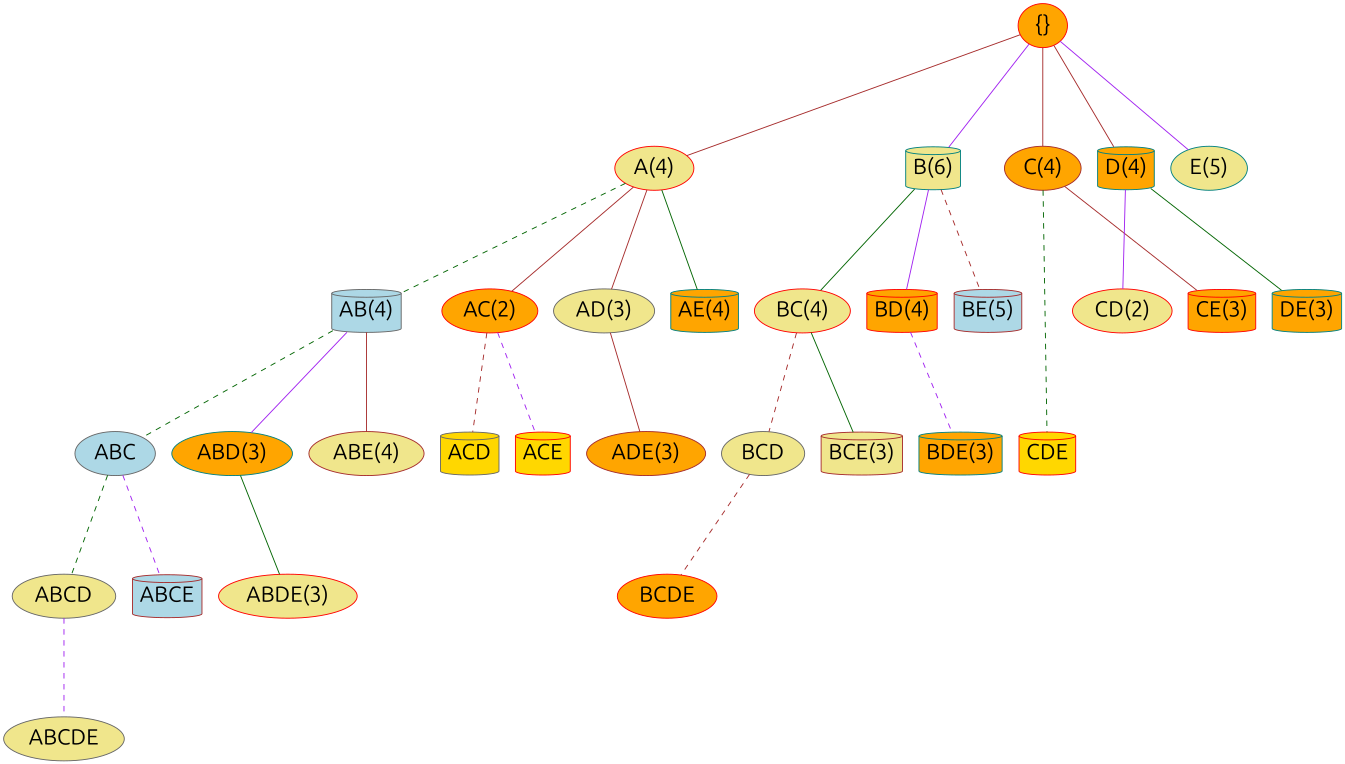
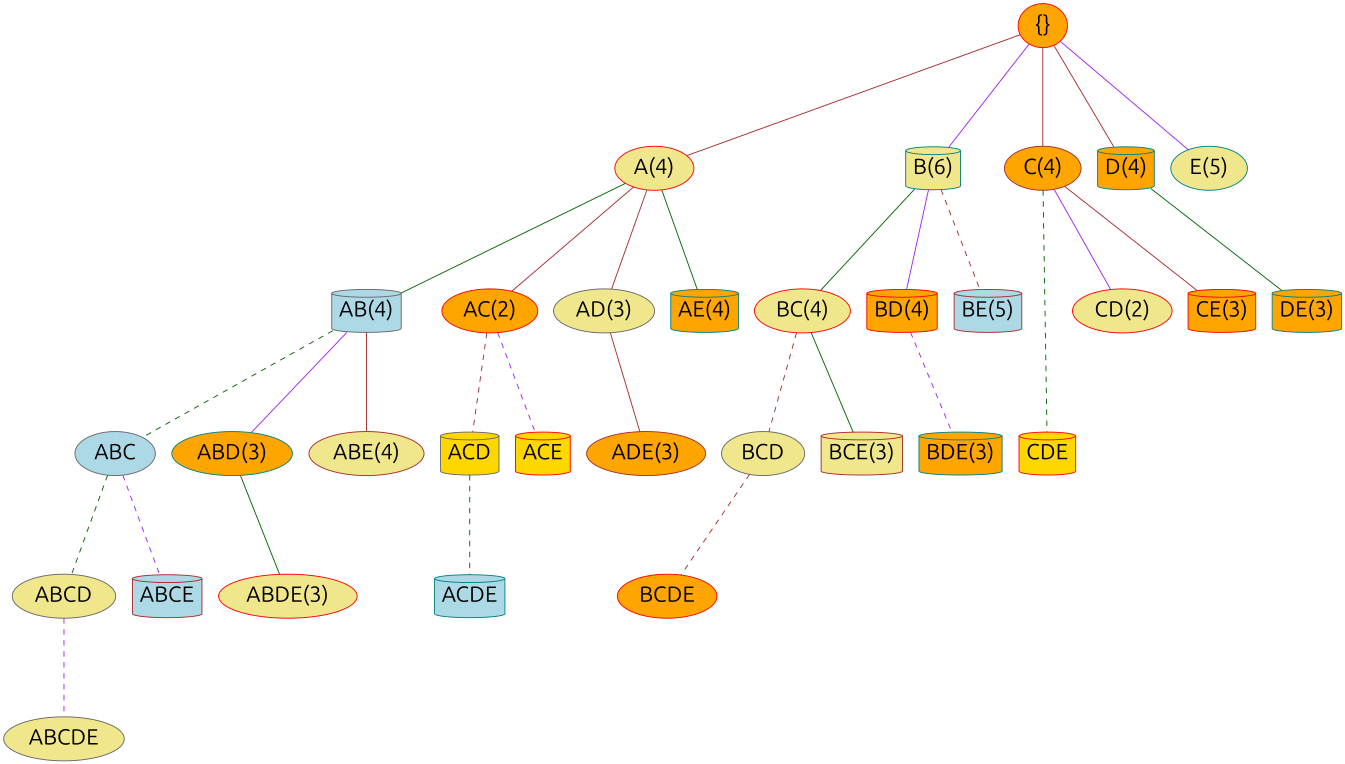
(513, 238) -> (513, 238)
(1124, 242) -> (1082, 239)
none -> (470, 596)
